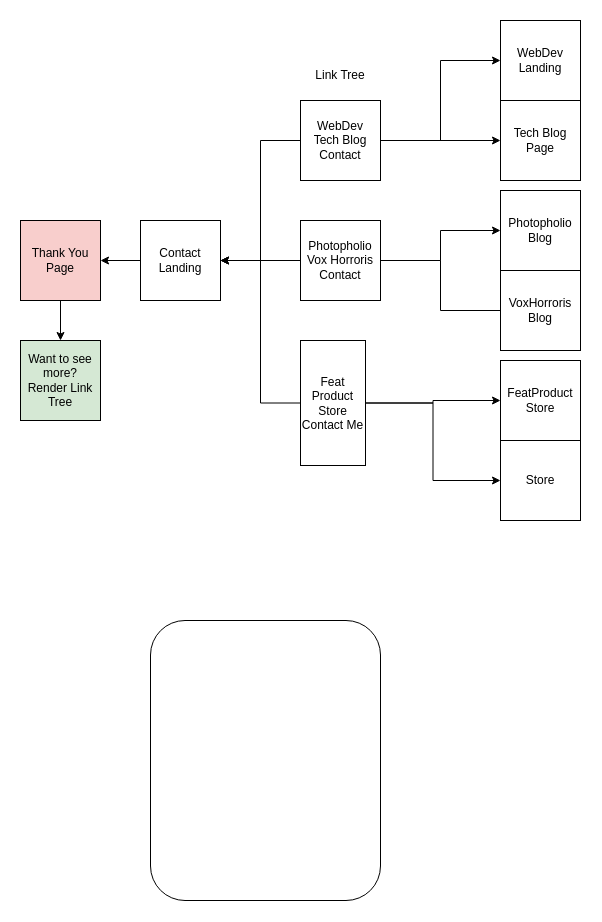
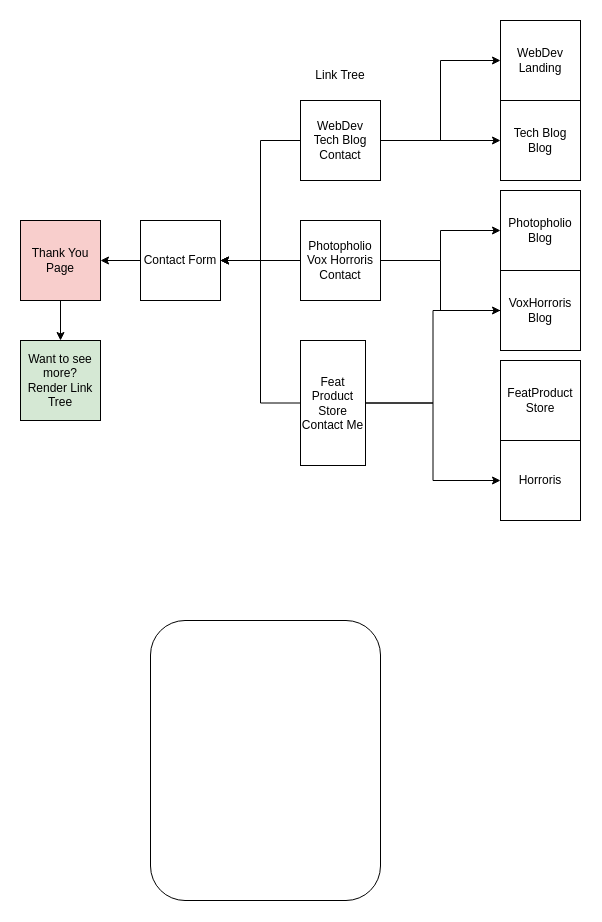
(541, 141) -> (541, 141)
(181, 261) -> (181, 261)
(463, 401) -> (433, 354)
(541, 481) -> (541, 481)
